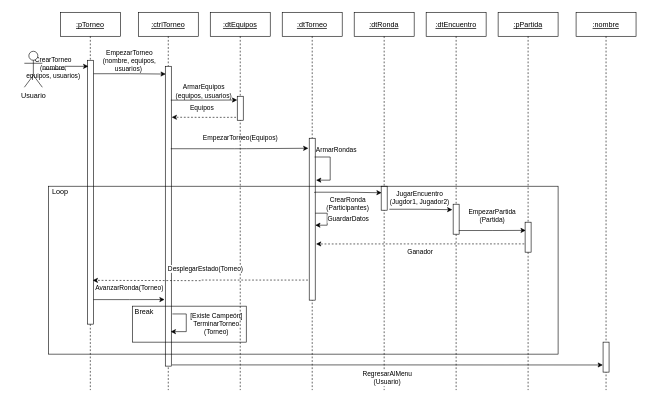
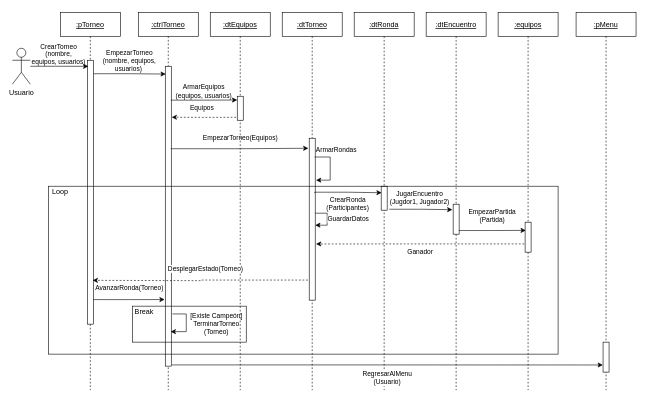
(528, 25) -> (528, 25)
(606, 25) -> (606, 25)
(33, 69) -> (21, 66)
